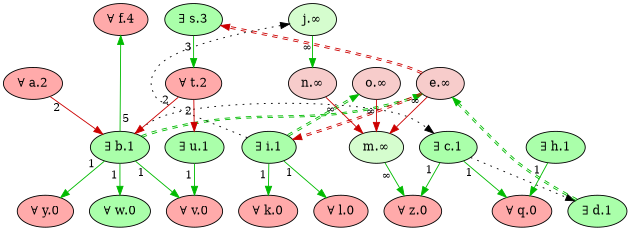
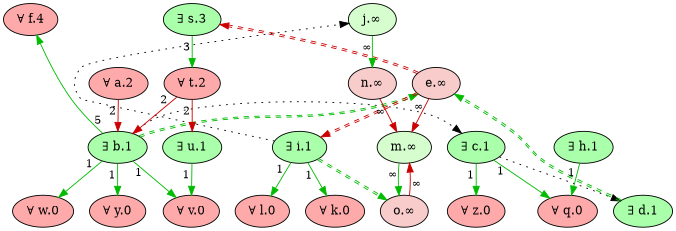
(392, 175) -> (398, 175)
(120, 211) -> (43, 211)
